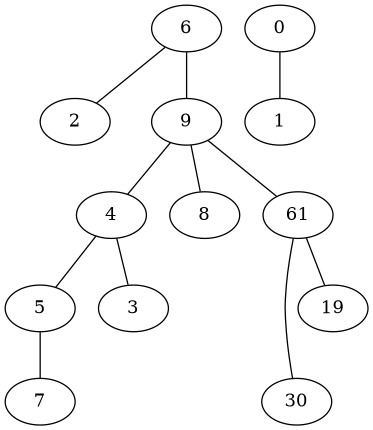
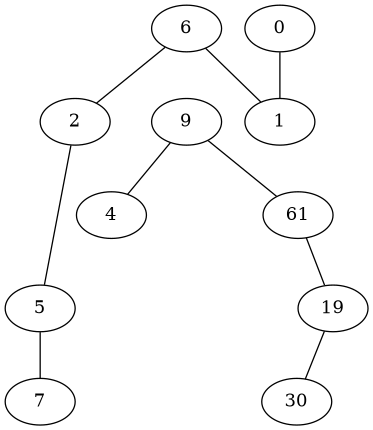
(187, 75) -> (233, 75)
(205, 215) -> none
(76, 262) -> (58, 215)
(133, 308) -> none
(285, 308) -> (315, 355)
